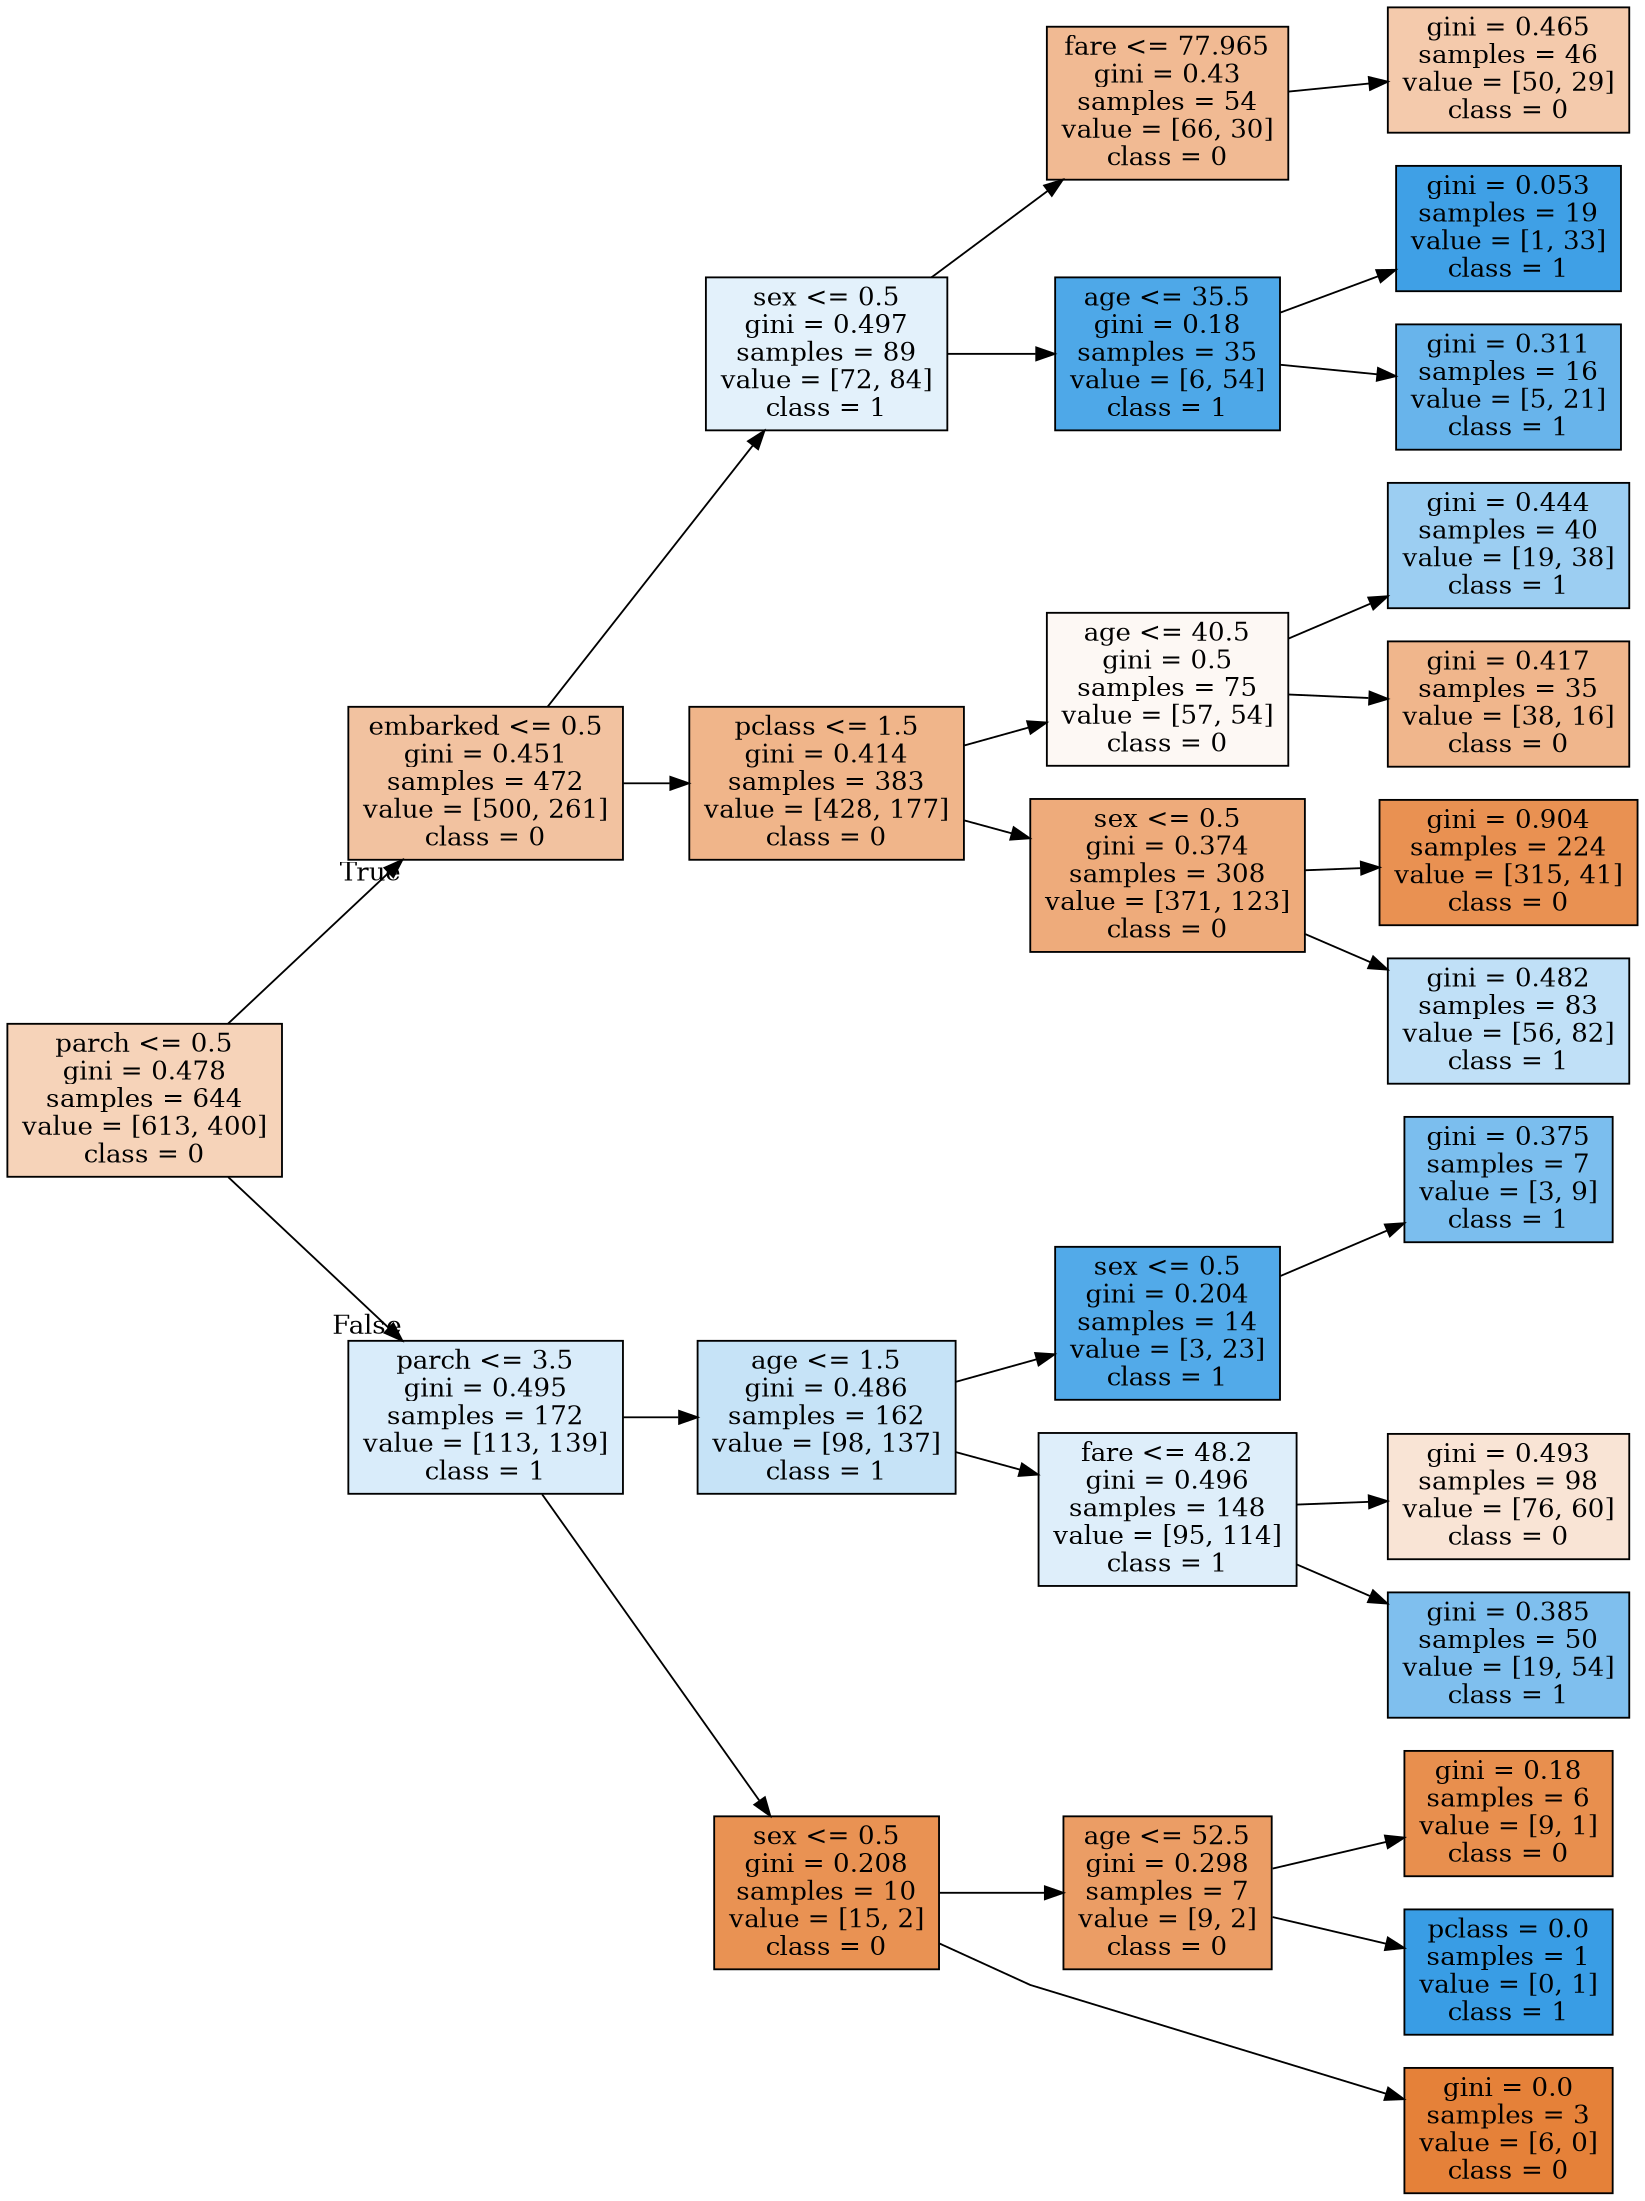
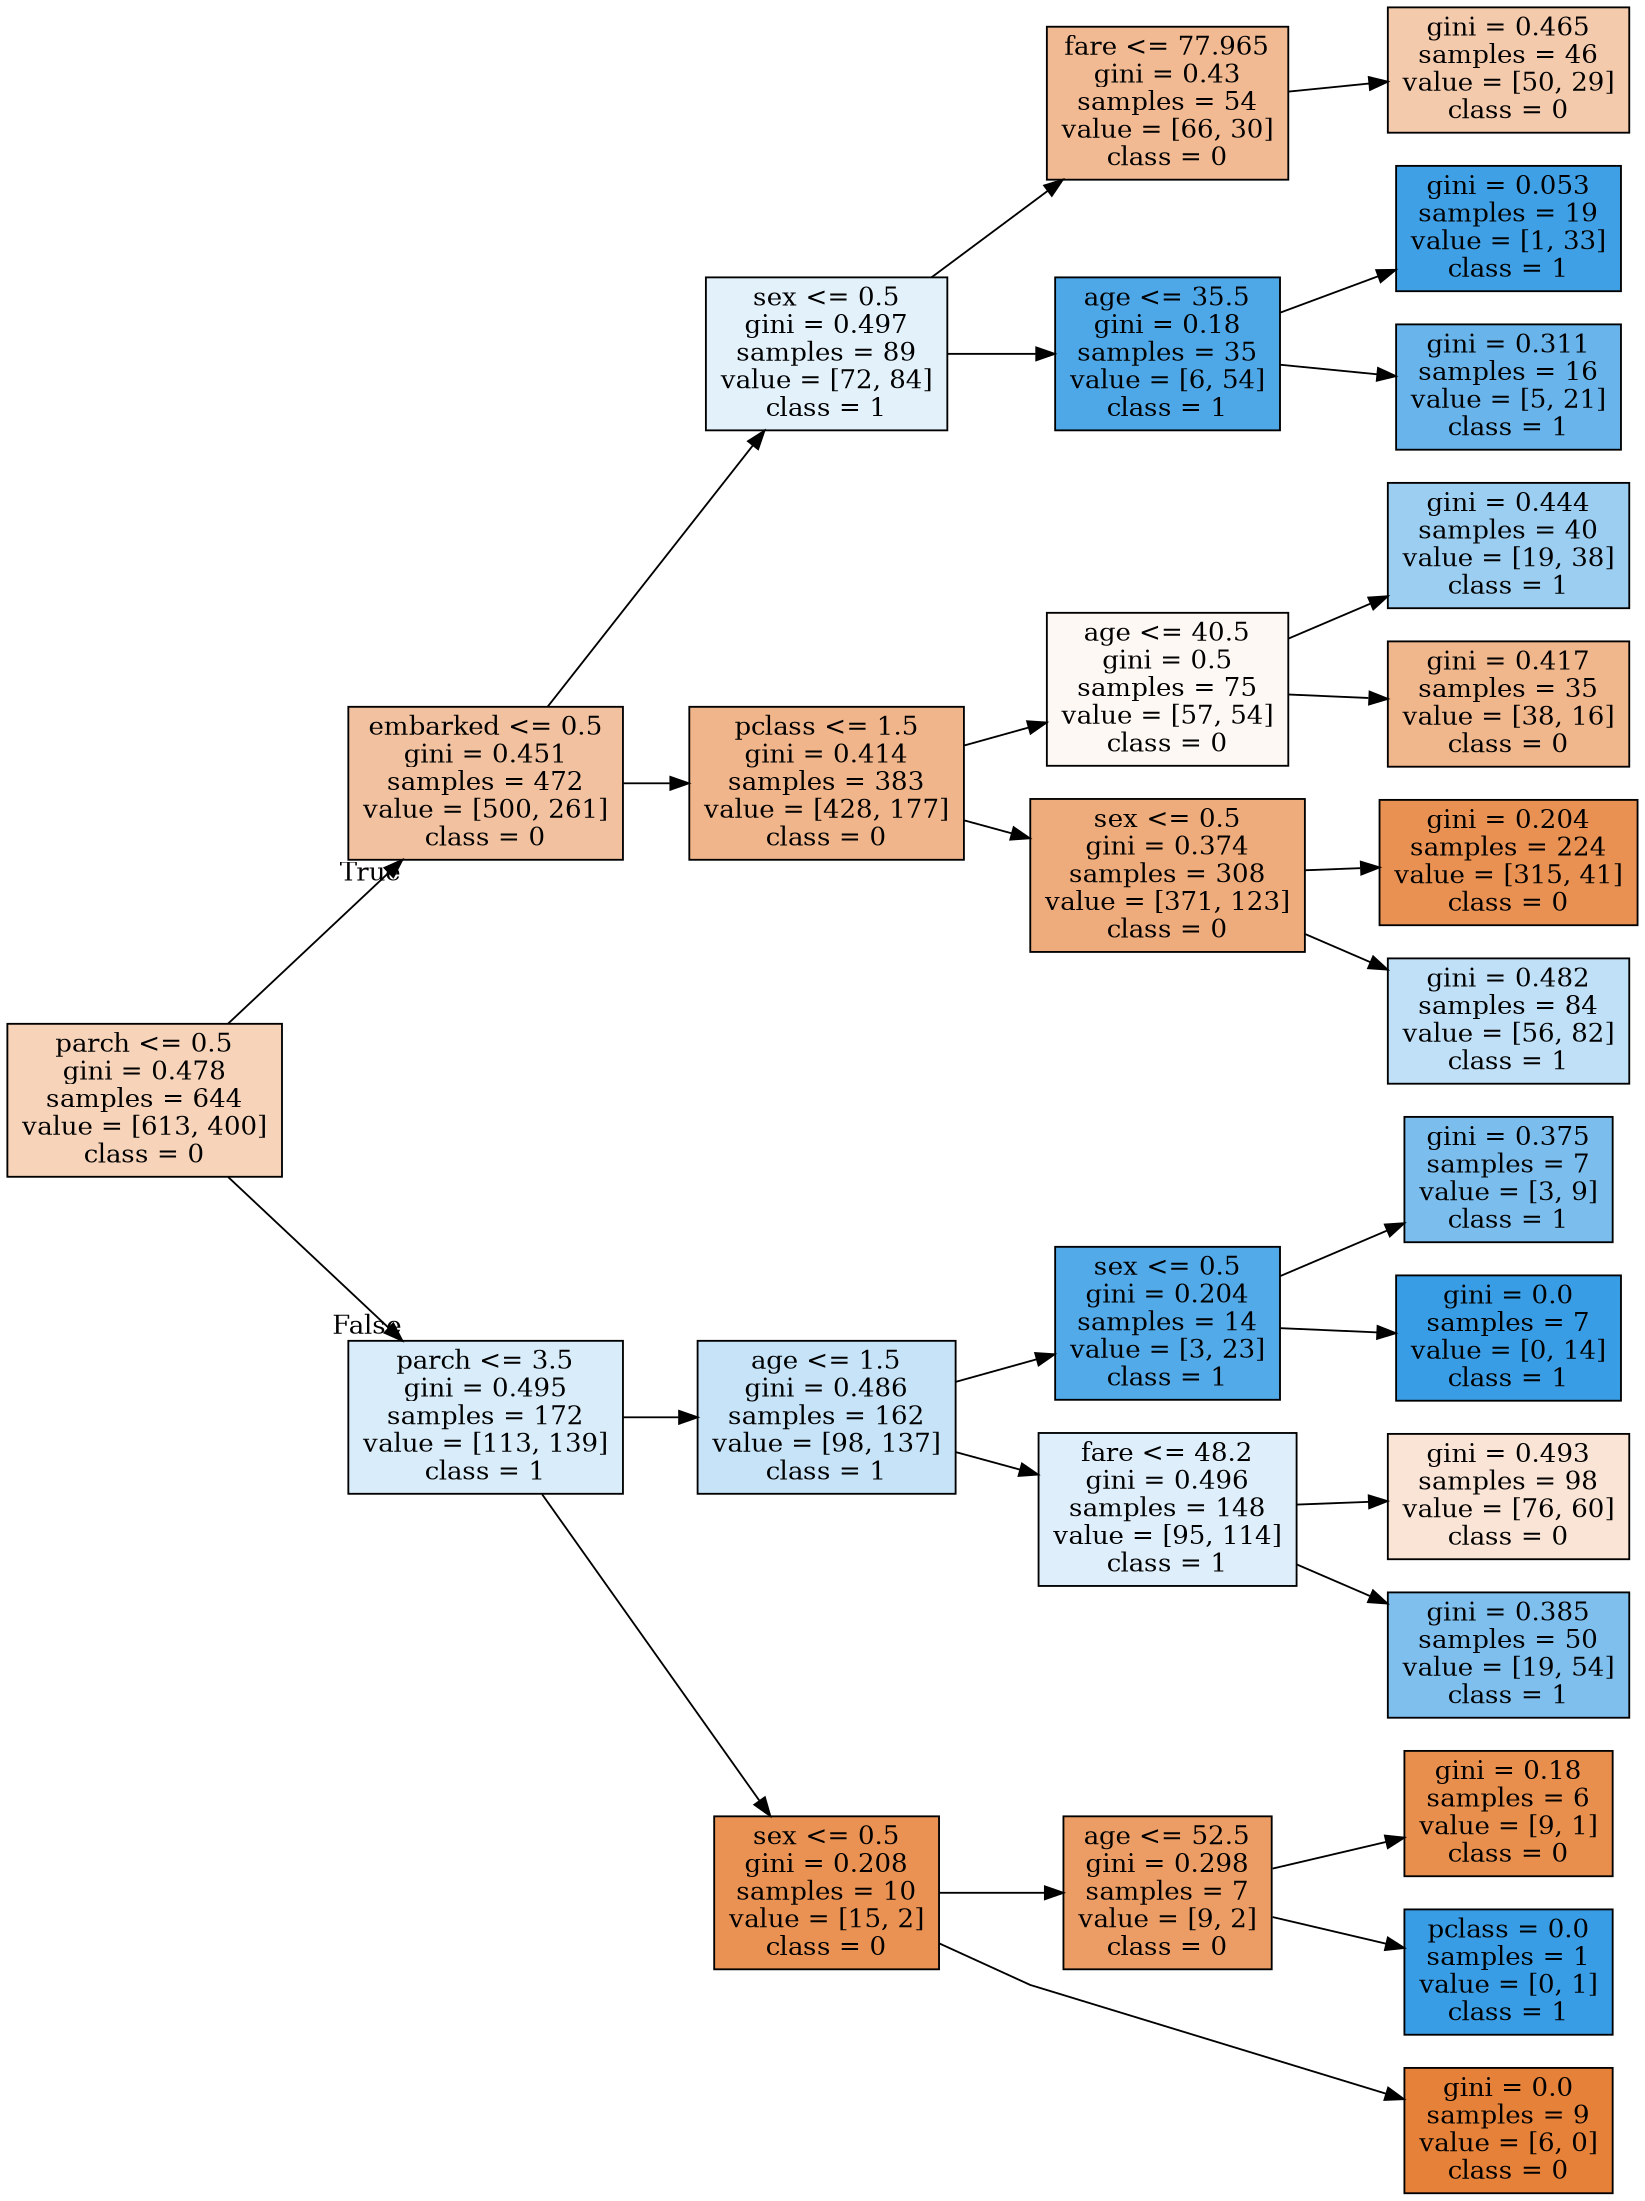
(1509, 863) -> (1509, 863)
(1509, 1021) -> (1509, 1021)
none -> (1509, 1338)
(1509, 2131) -> (1509, 2131)
